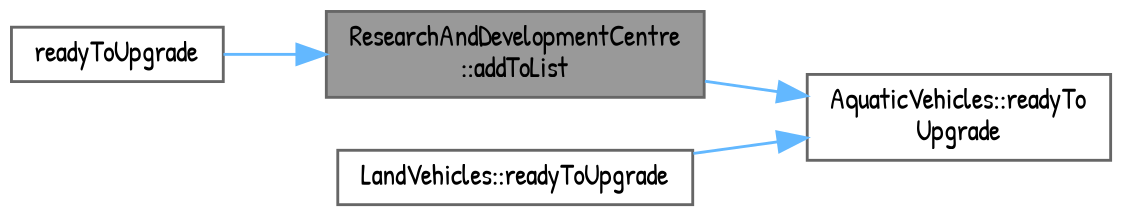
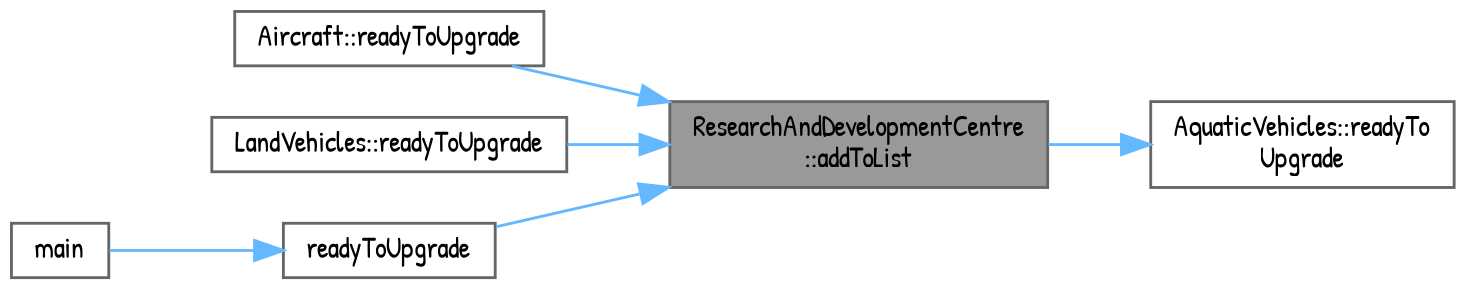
none -> (389, 39)
(736, 148) -> (603, 145)
none -> (60, 250)
